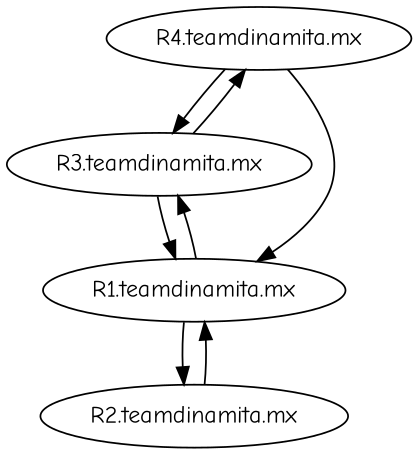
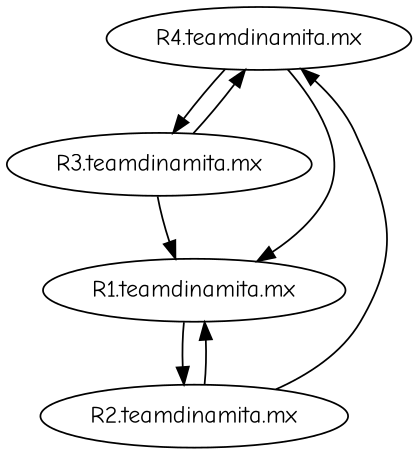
(191, 235) -> none
none -> (386, 249)
